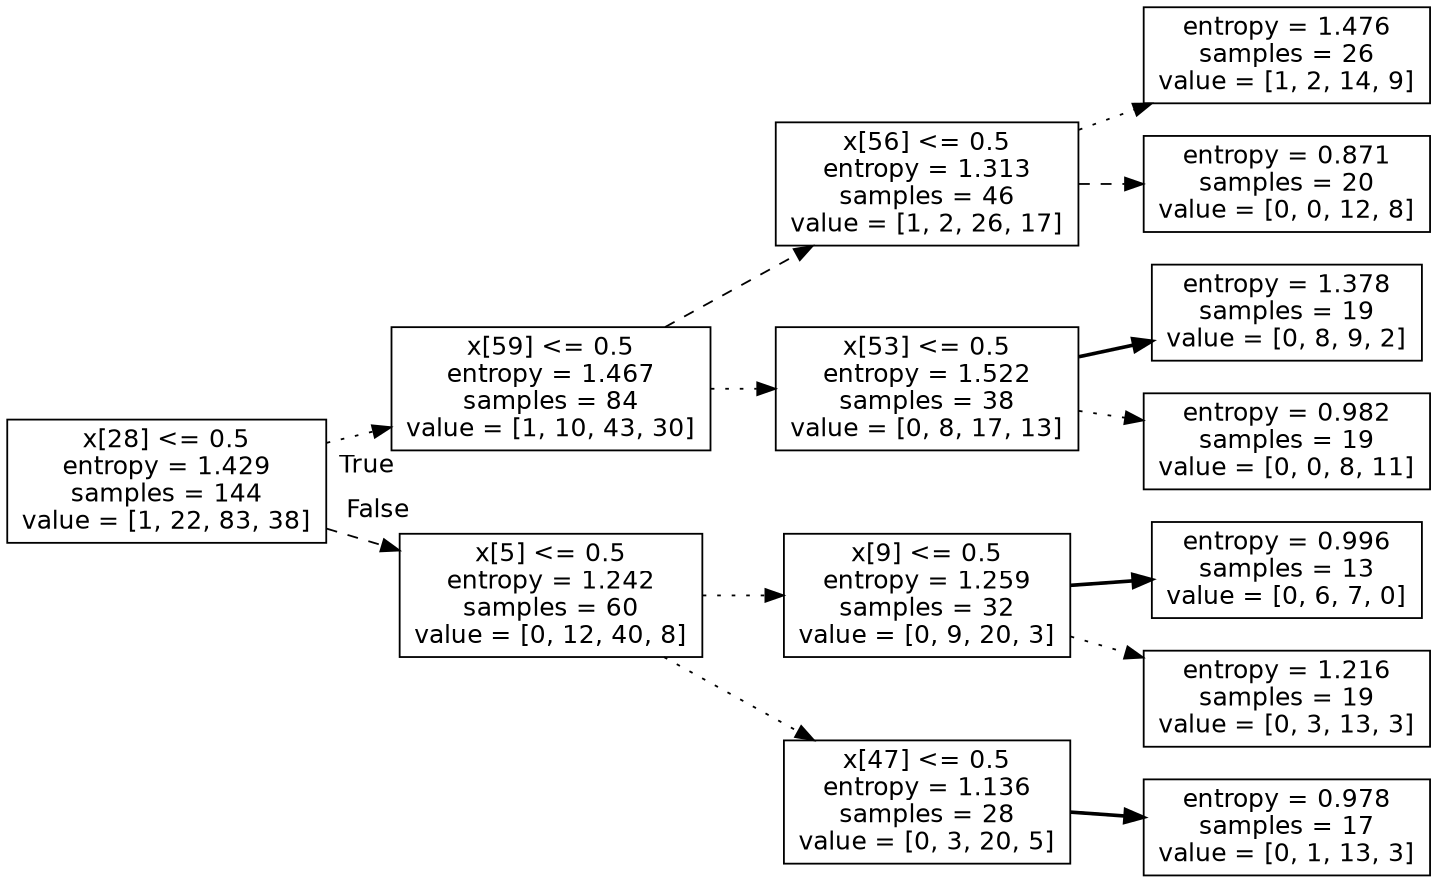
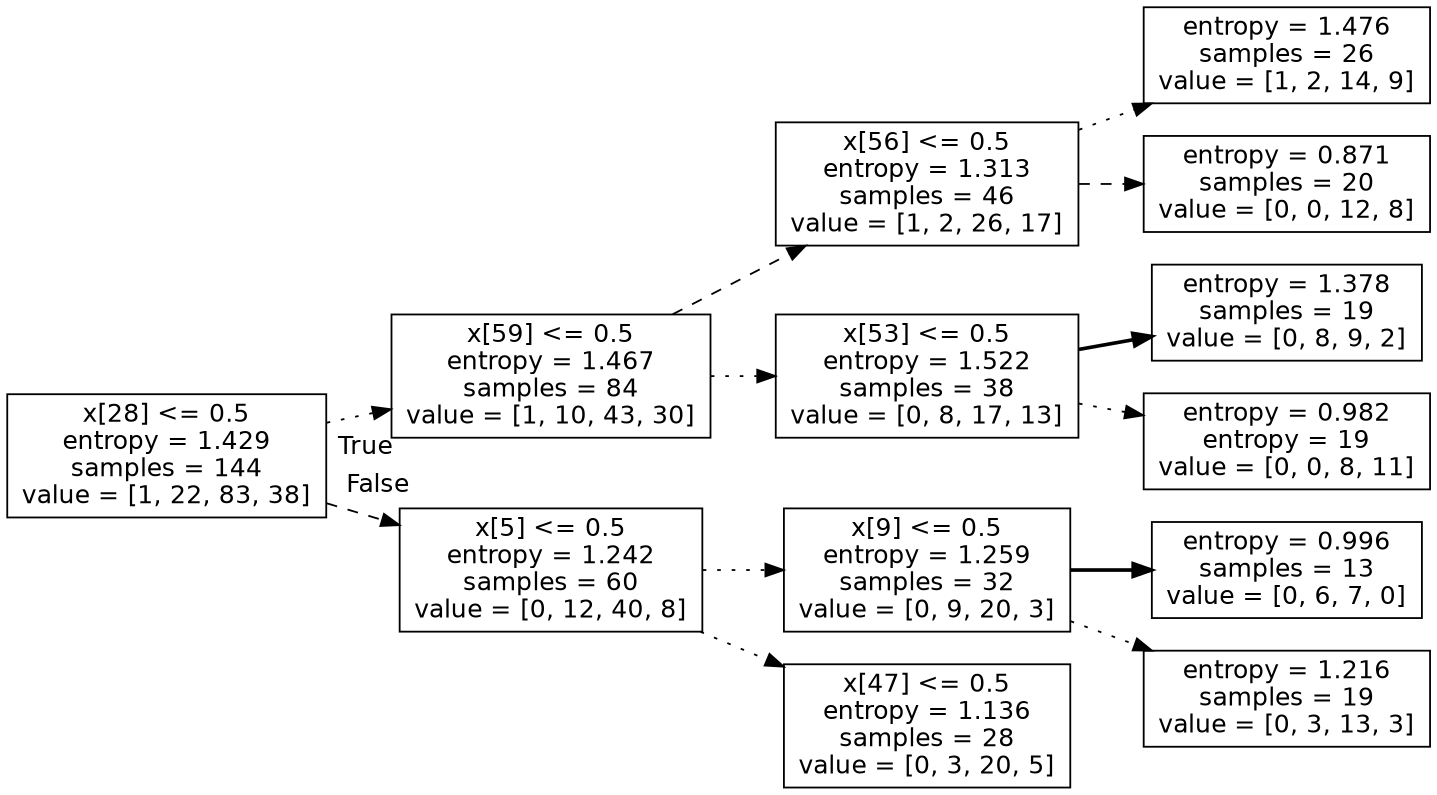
(1287, 441) -> (1287, 441)
(1287, 827) -> none
